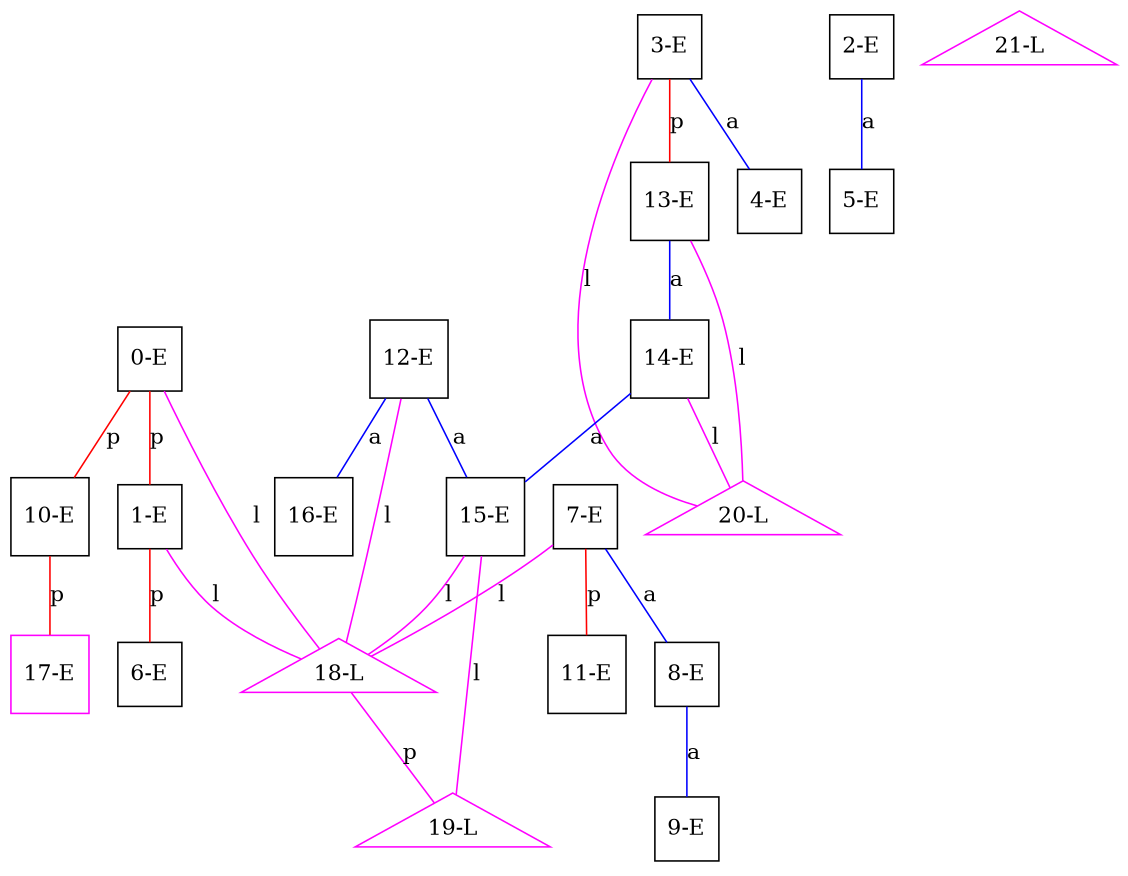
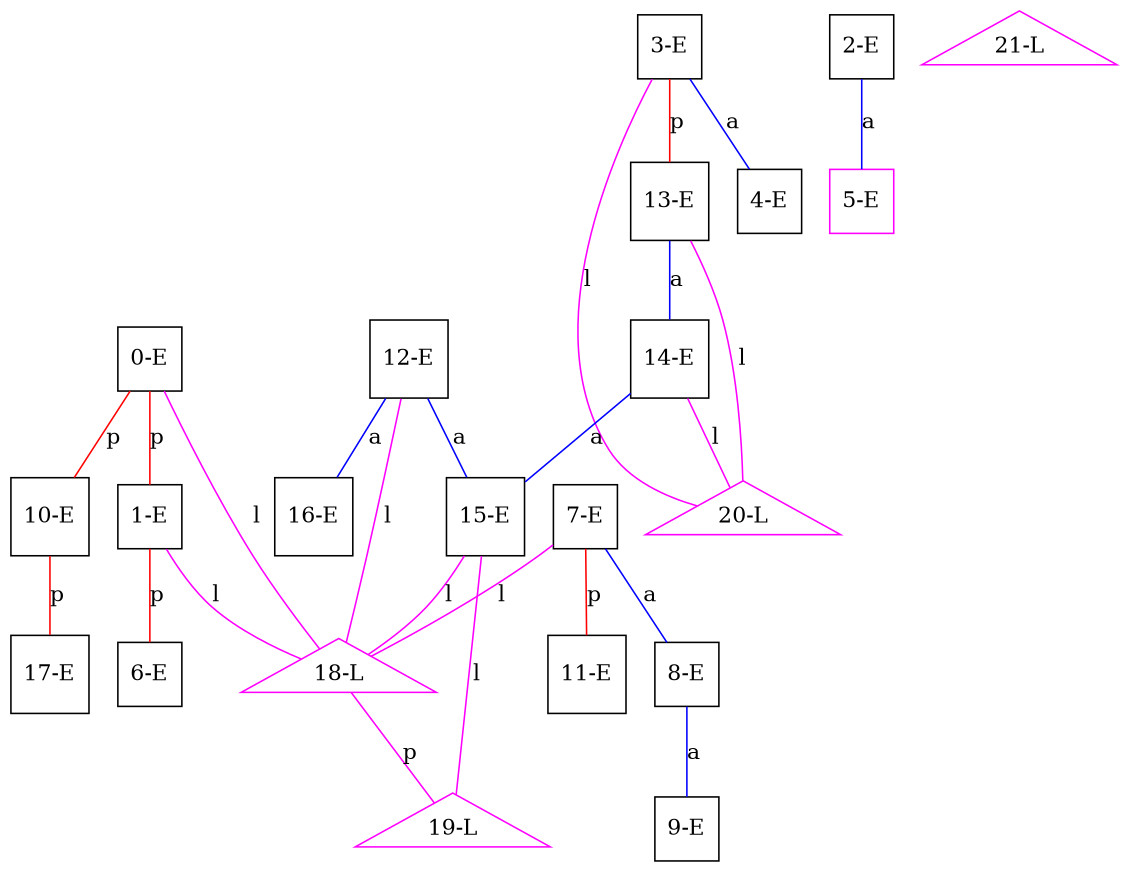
(862, 201) -> (862, 201)
(50, 674) -> (50, 674)
